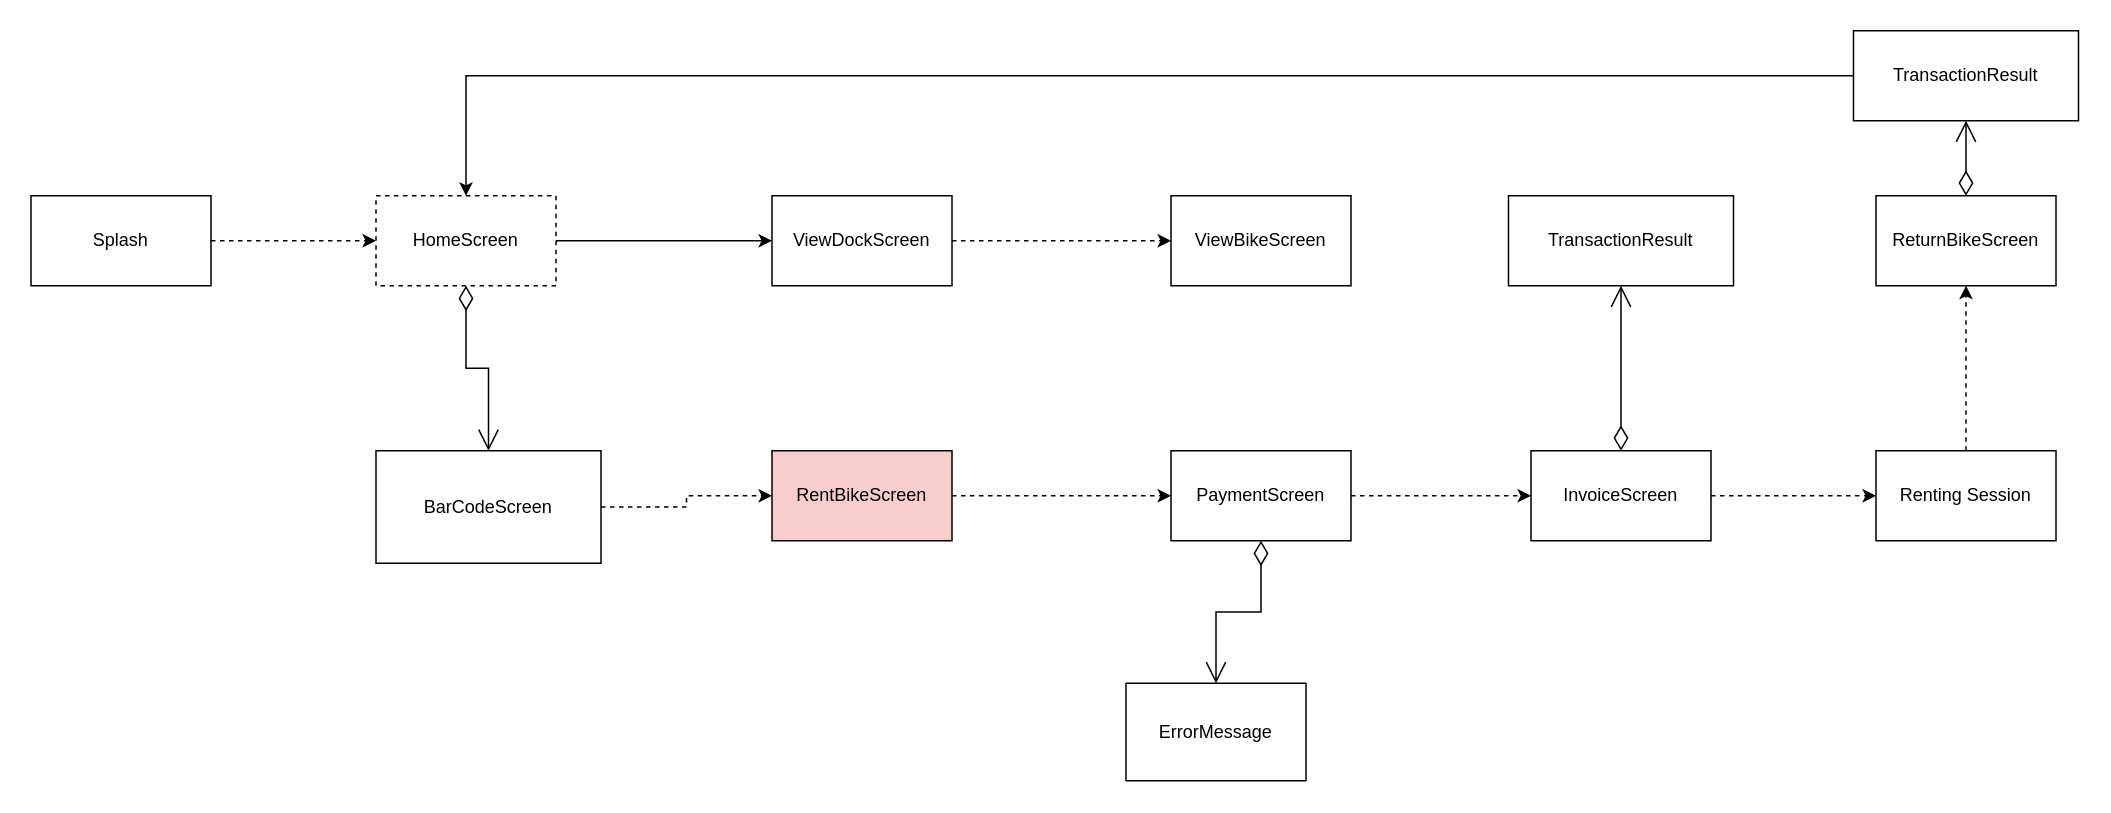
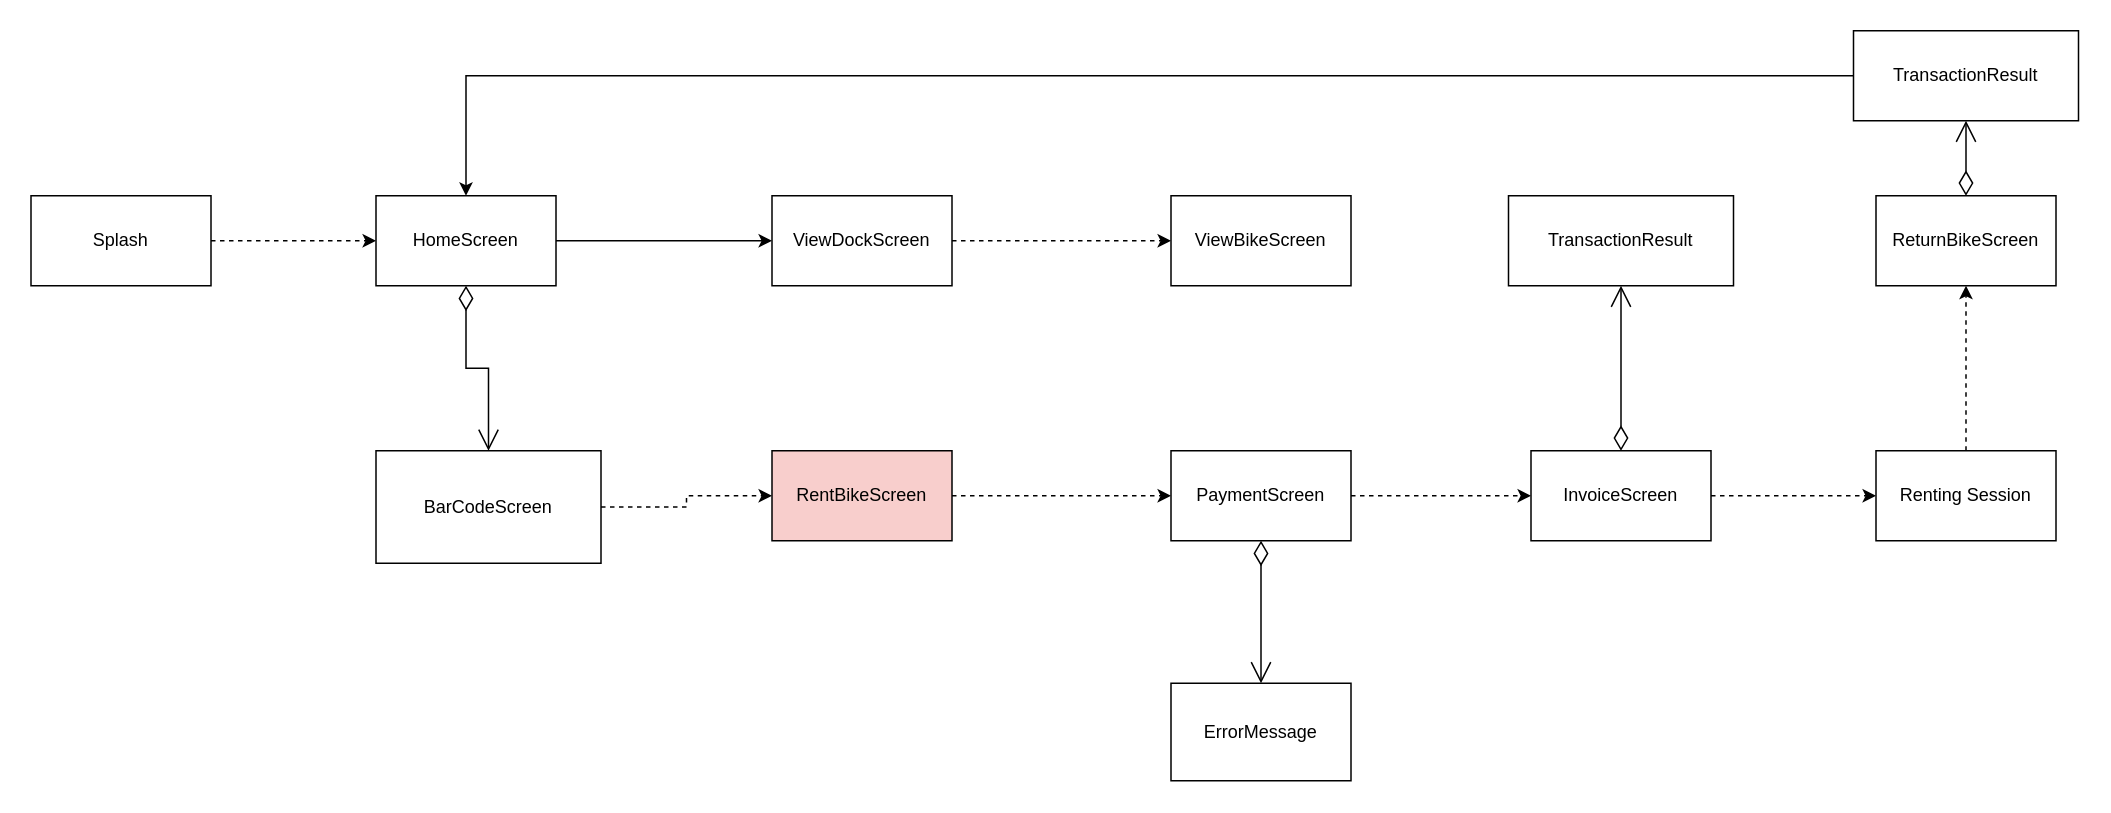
(466, 241) -> (466, 241)
(1216, 732) -> (1261, 732)
